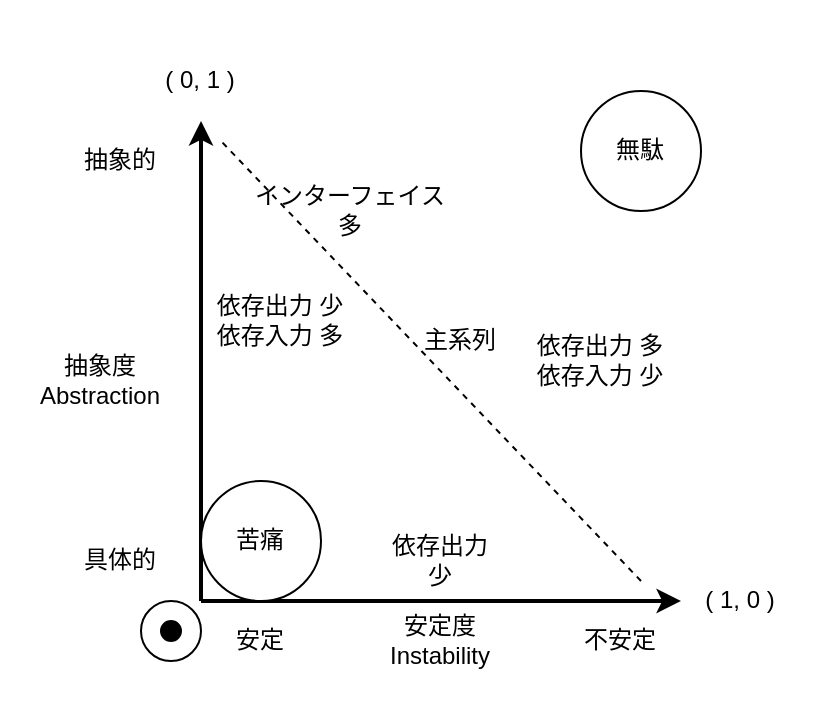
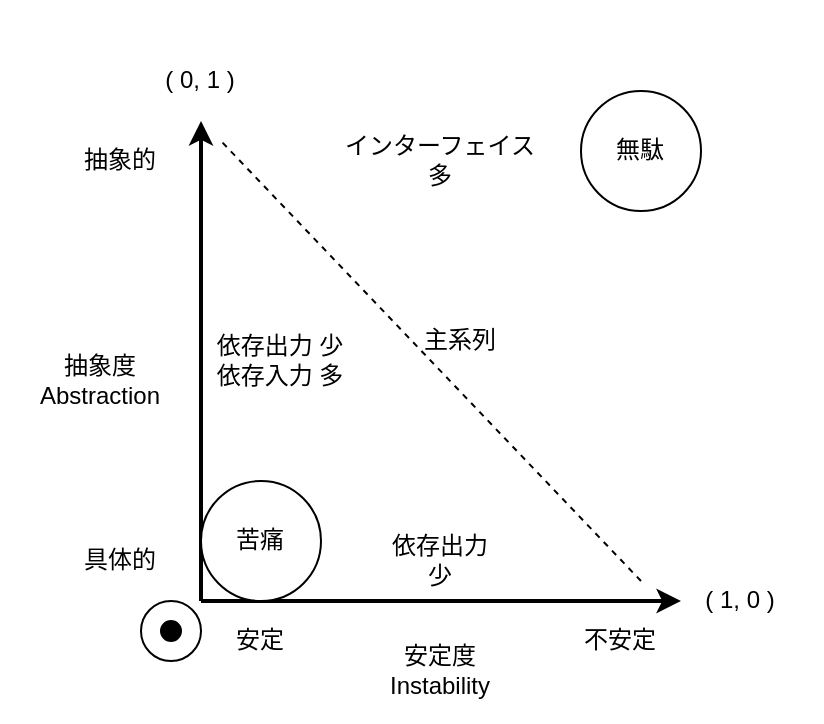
(351, 211) -> (441, 161)
(281, 321) -> (281, 361)
(601, 361) -> none
(441, 641) -> (441, 671)
